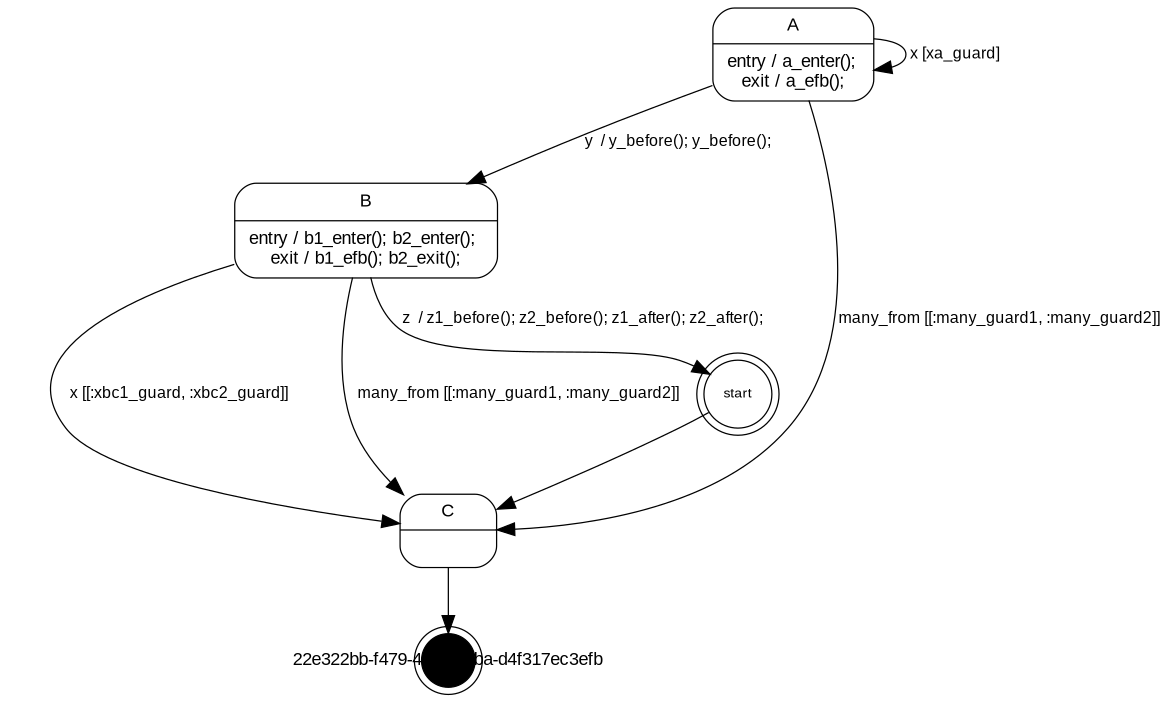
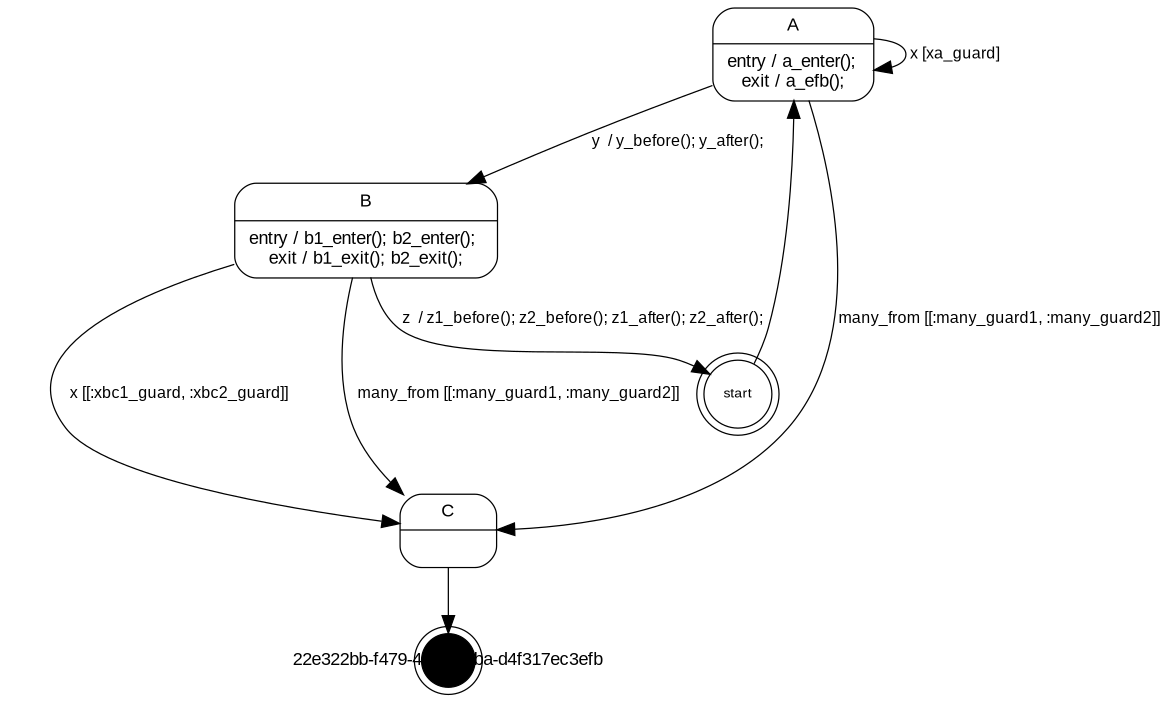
(678, 142) -> (678, 142)
(366, 258) -> (366, 258)
(612, 459) -> (785, 243)
